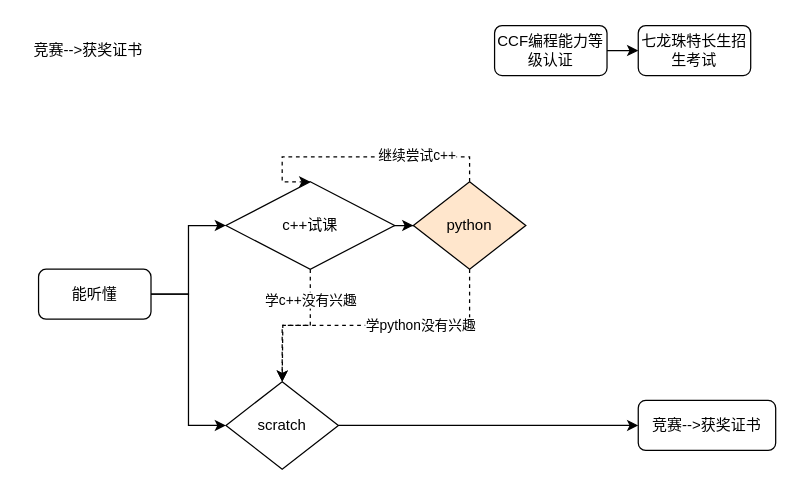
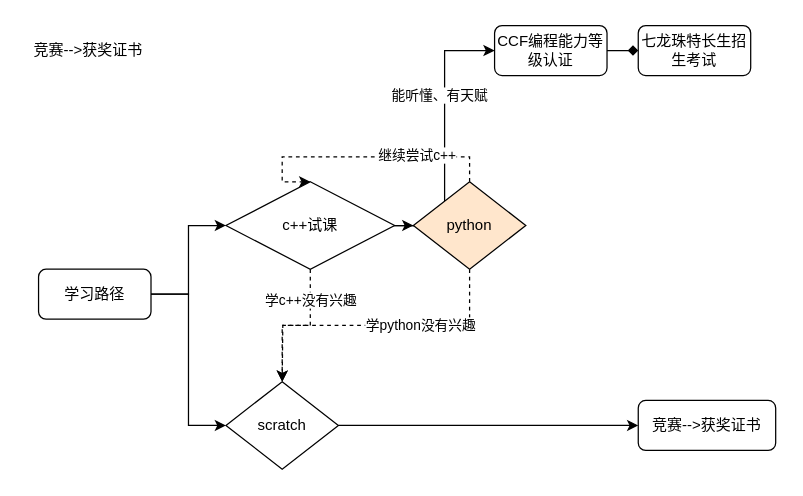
none -> (446, 51)
(628, 51) -> (627, 51)
(94, 294) -> (94, 294)
